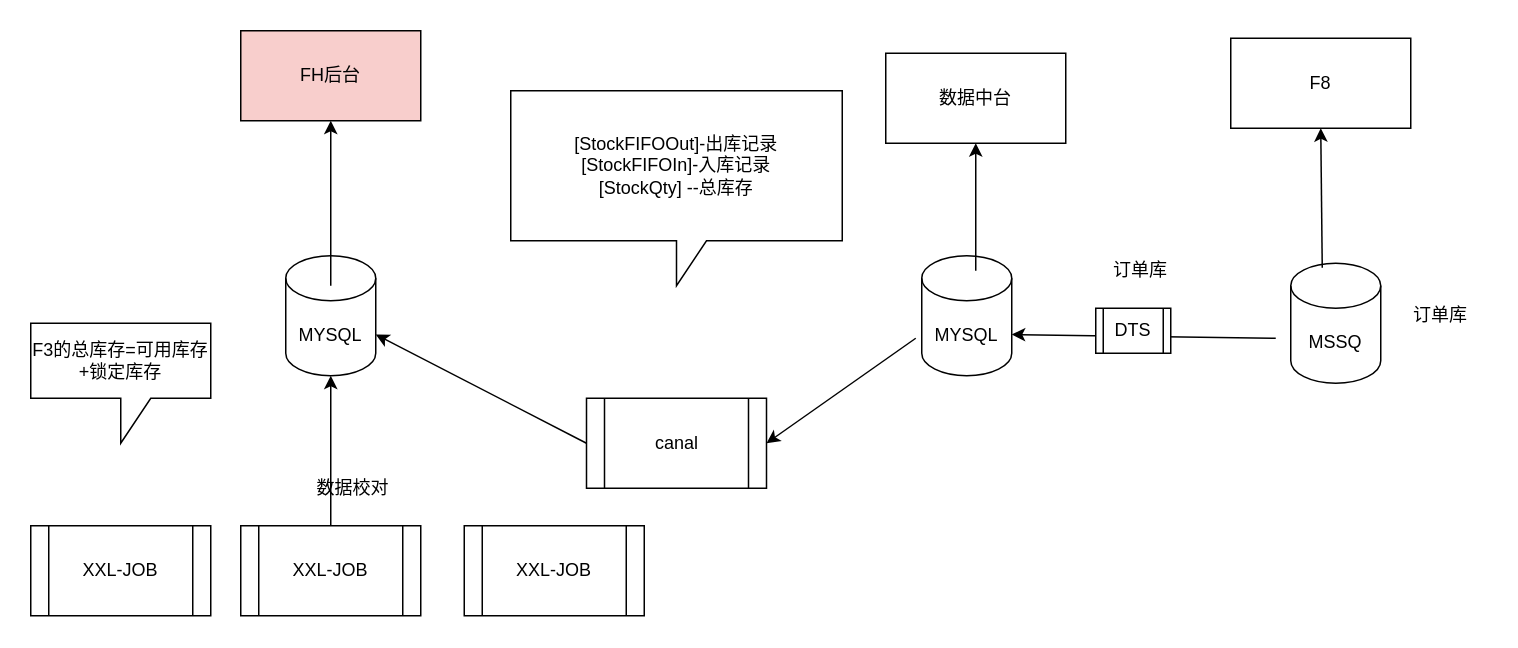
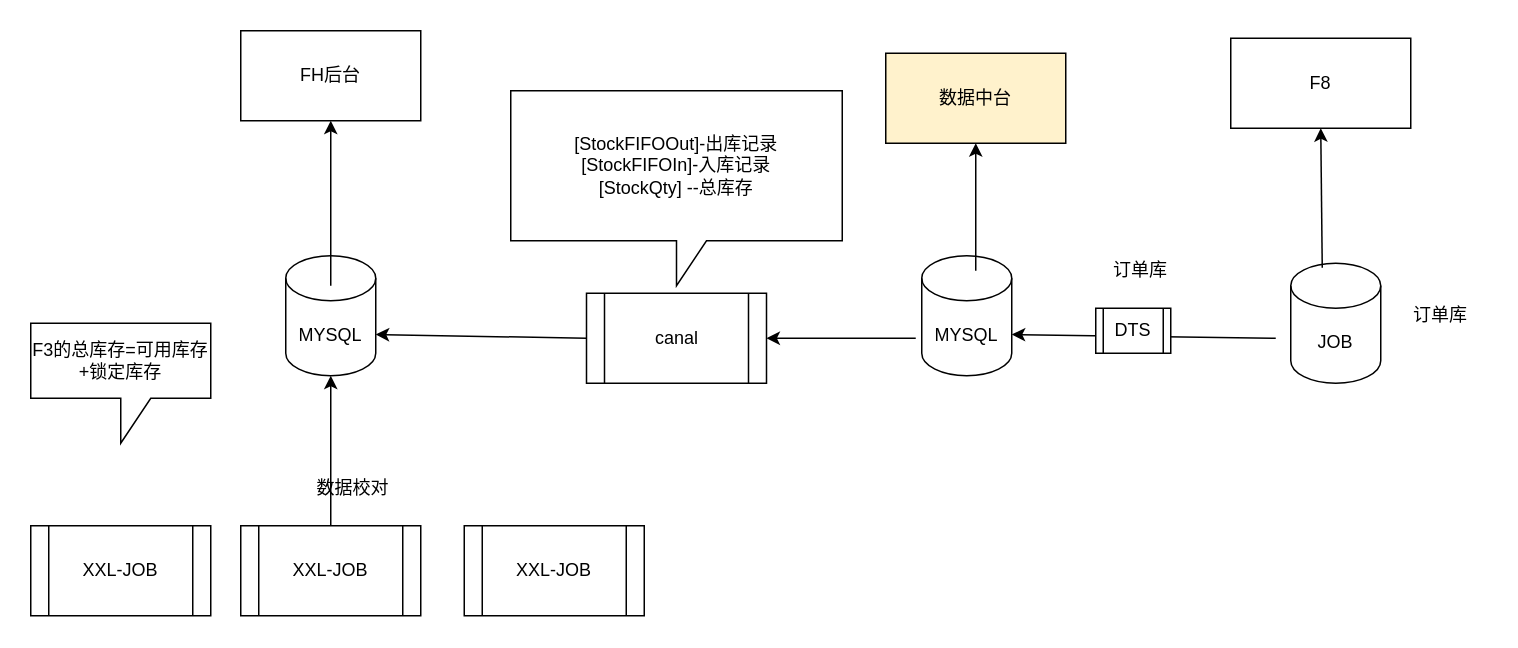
(331, 76) -> (331, 76)
(976, 98) -> (976, 98)
(1336, 343) -> (1336, 343)
(677, 443) -> (677, 338)
